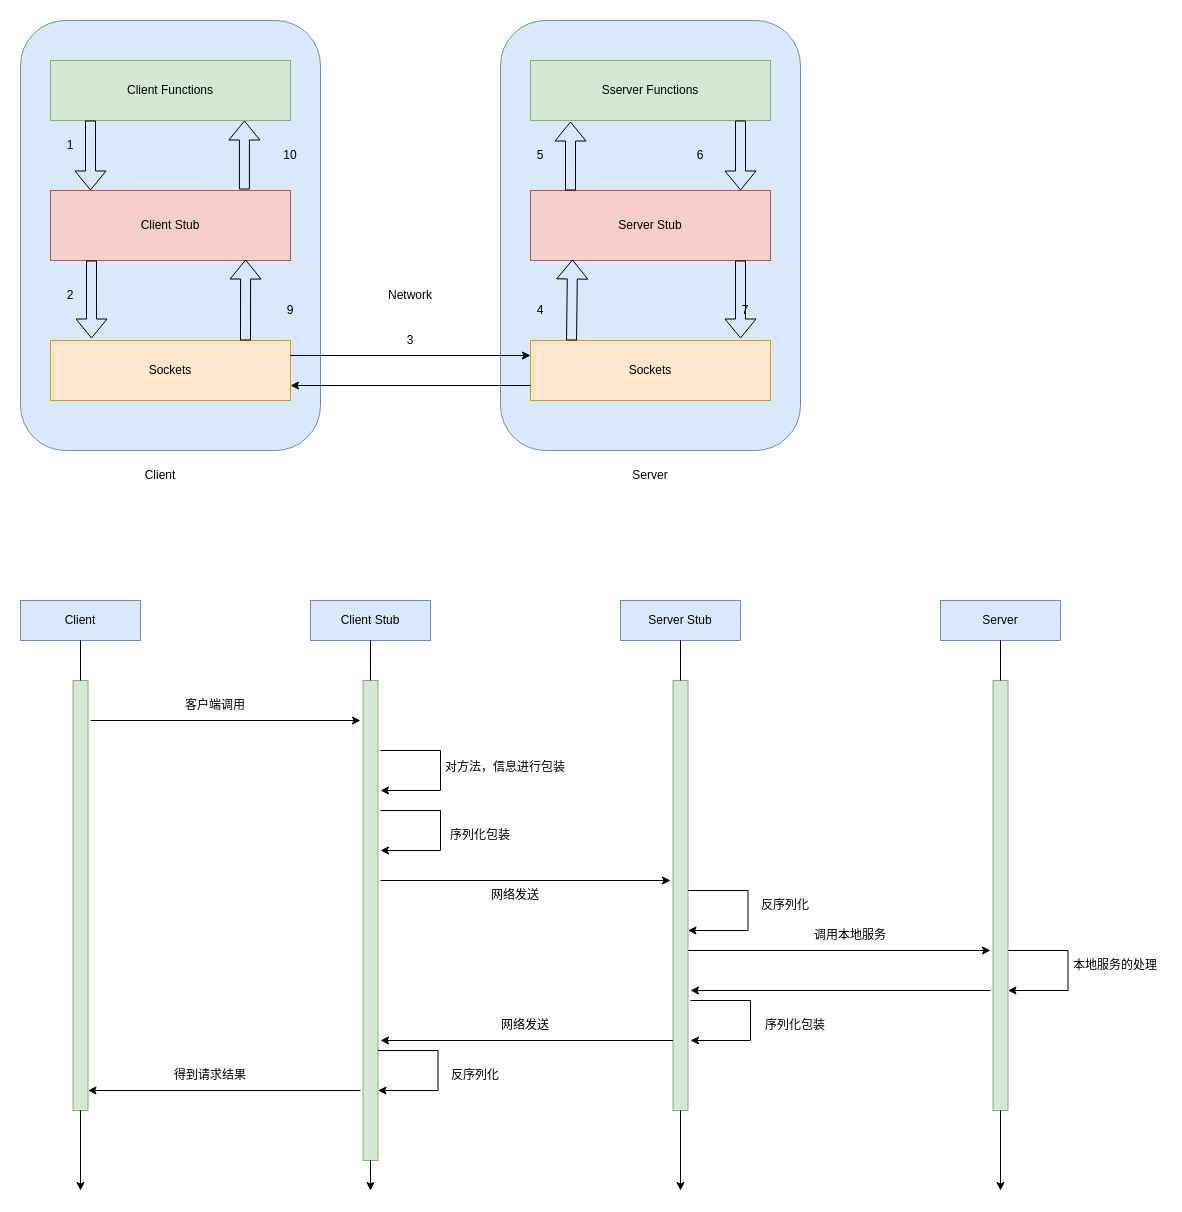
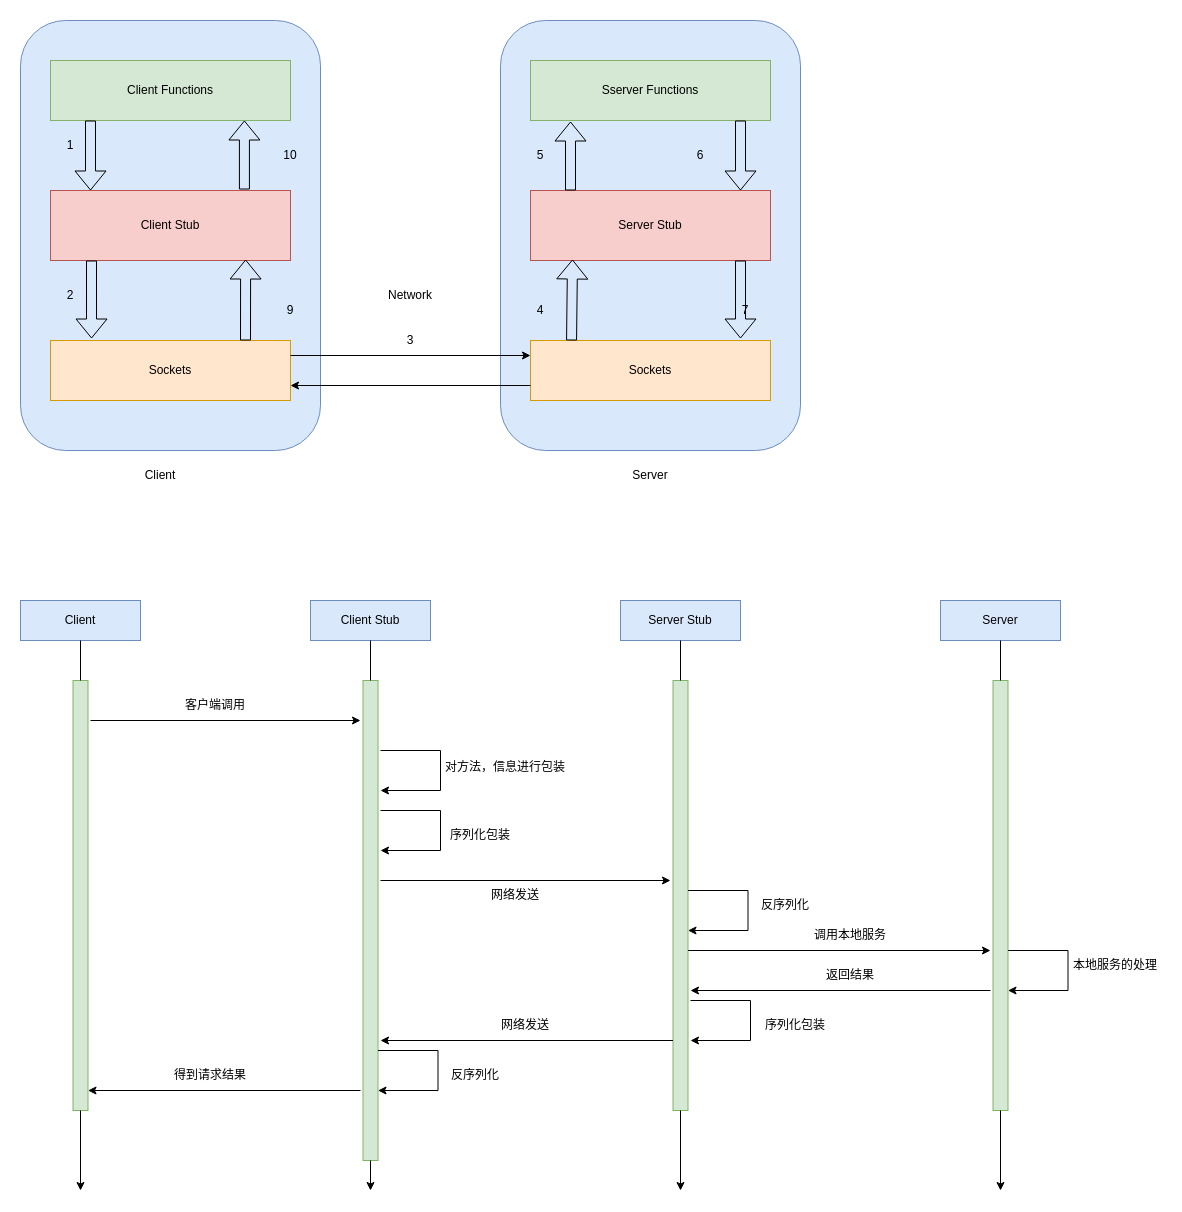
none -> (851, 976)
